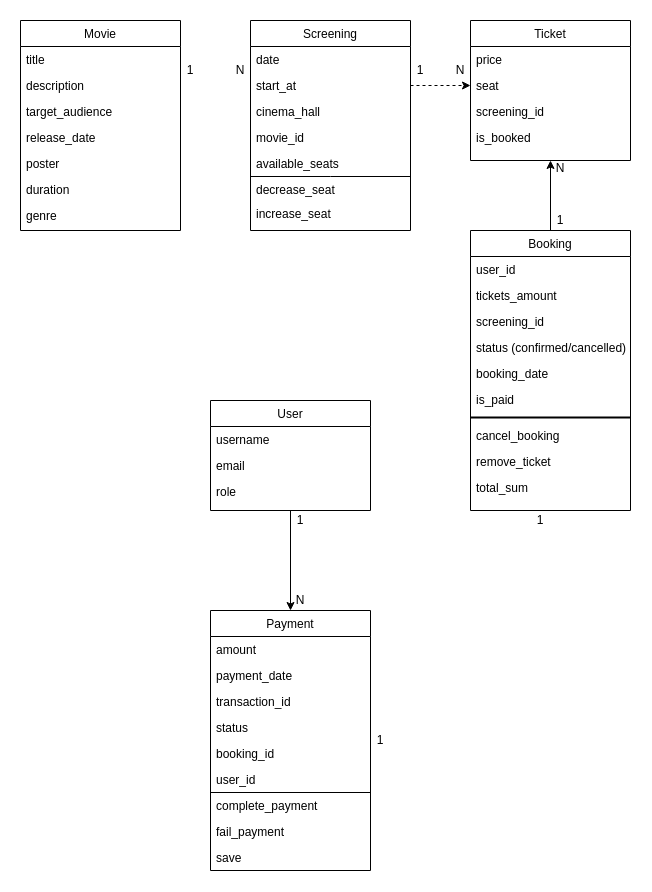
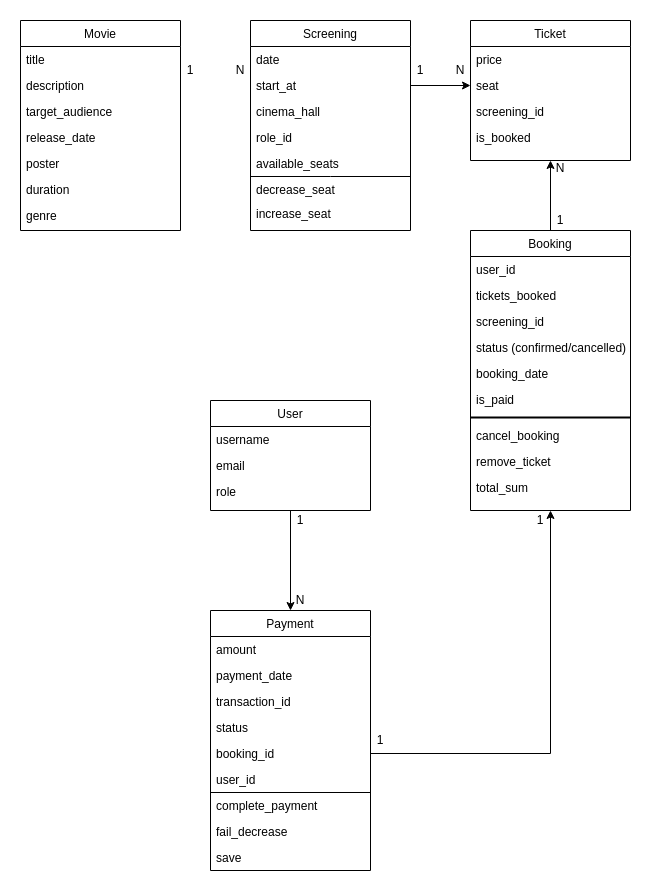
(438, 86) -> (438, 86)
(280, 138) -> (276, 138)
(521, 296) -> (521, 296)
none -> (551, 725)
(253, 832) -> (257, 832)
